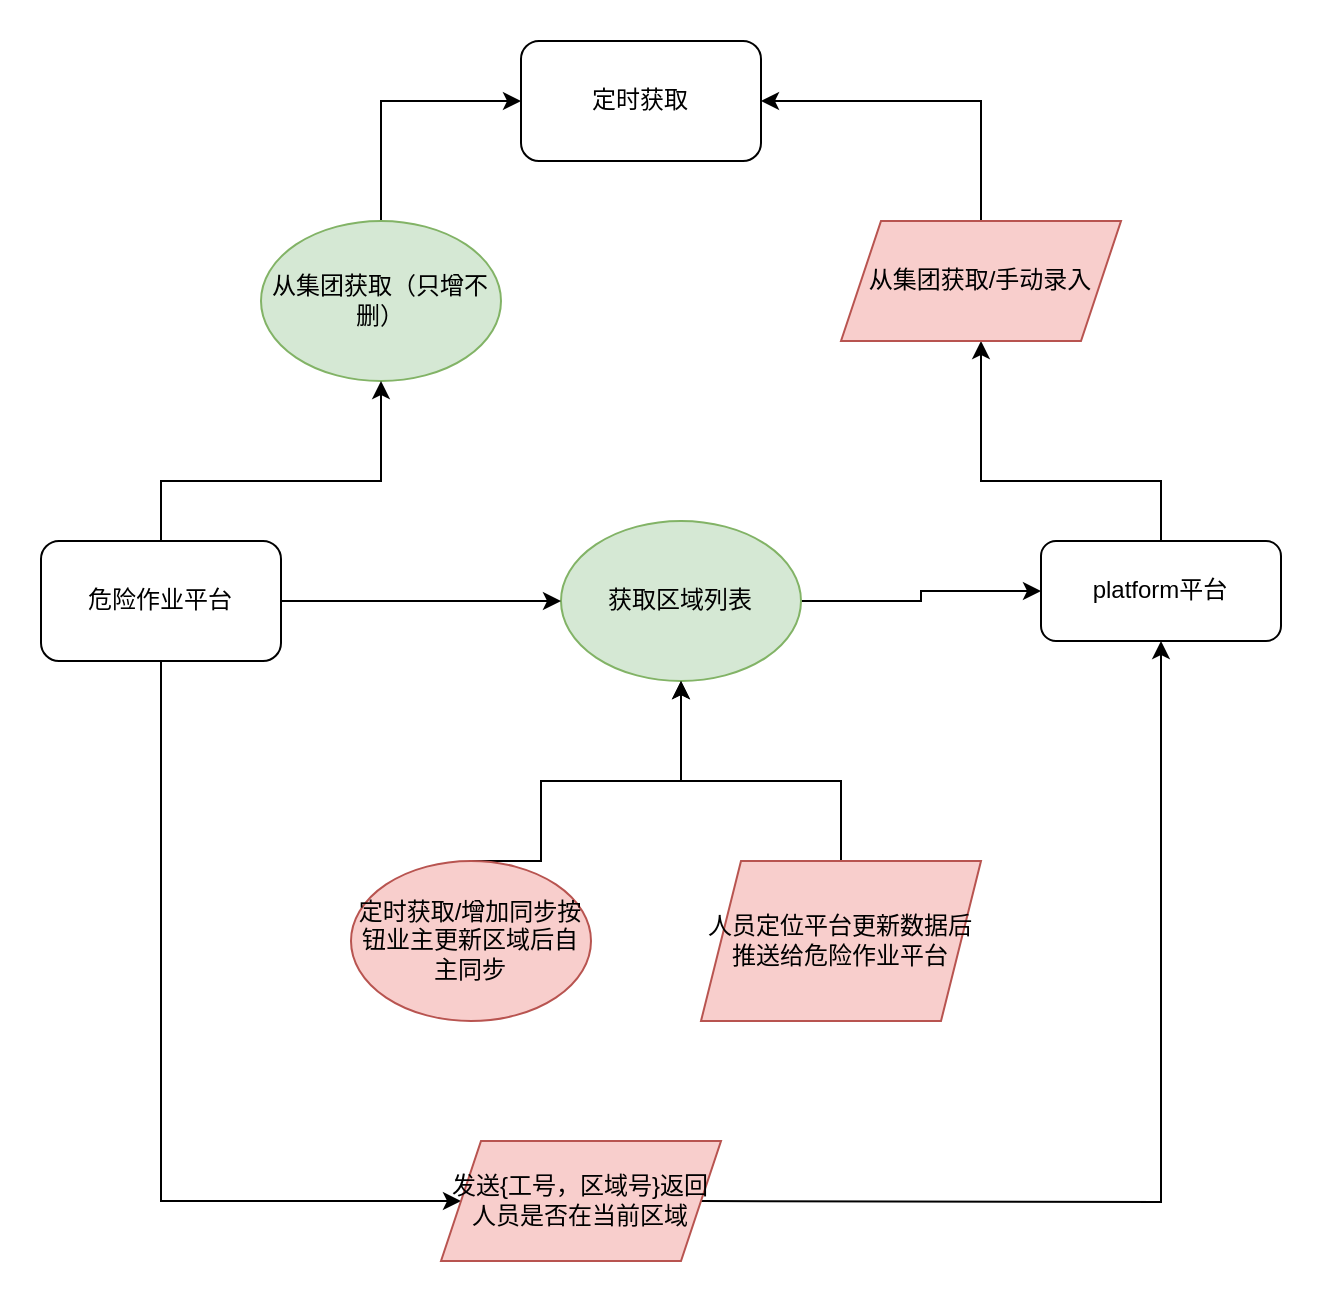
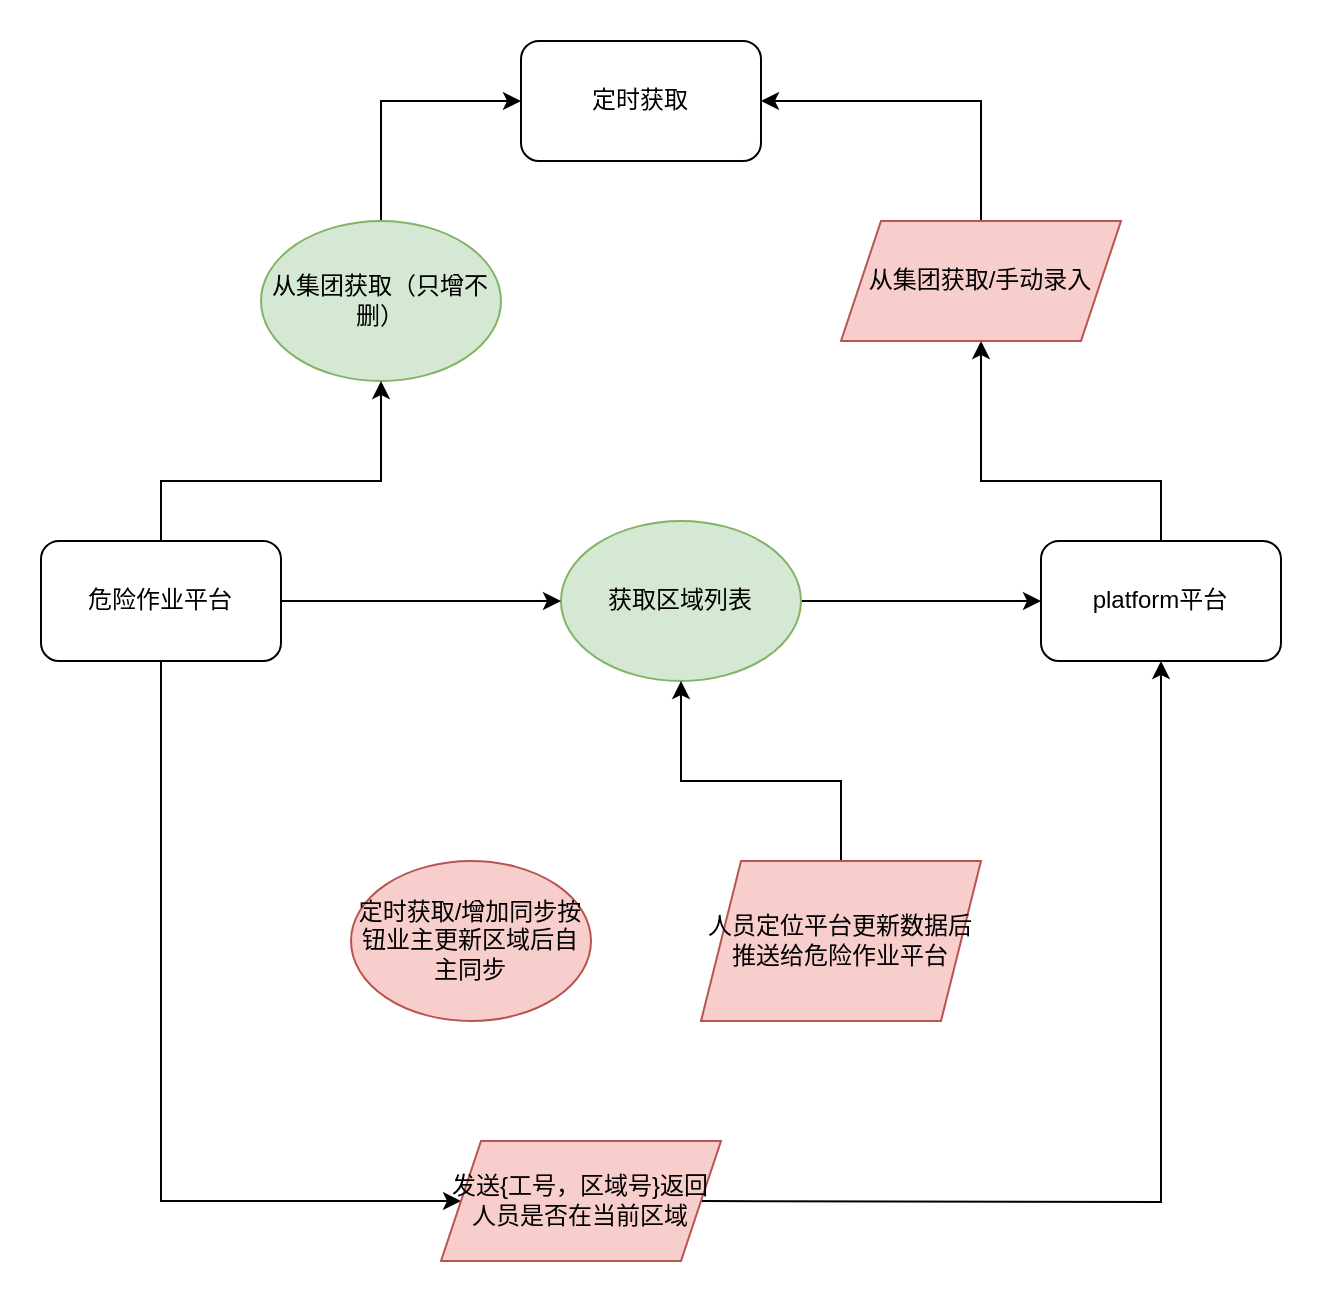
(1161, 591) -> (1161, 601)
(541, 783) -> none
